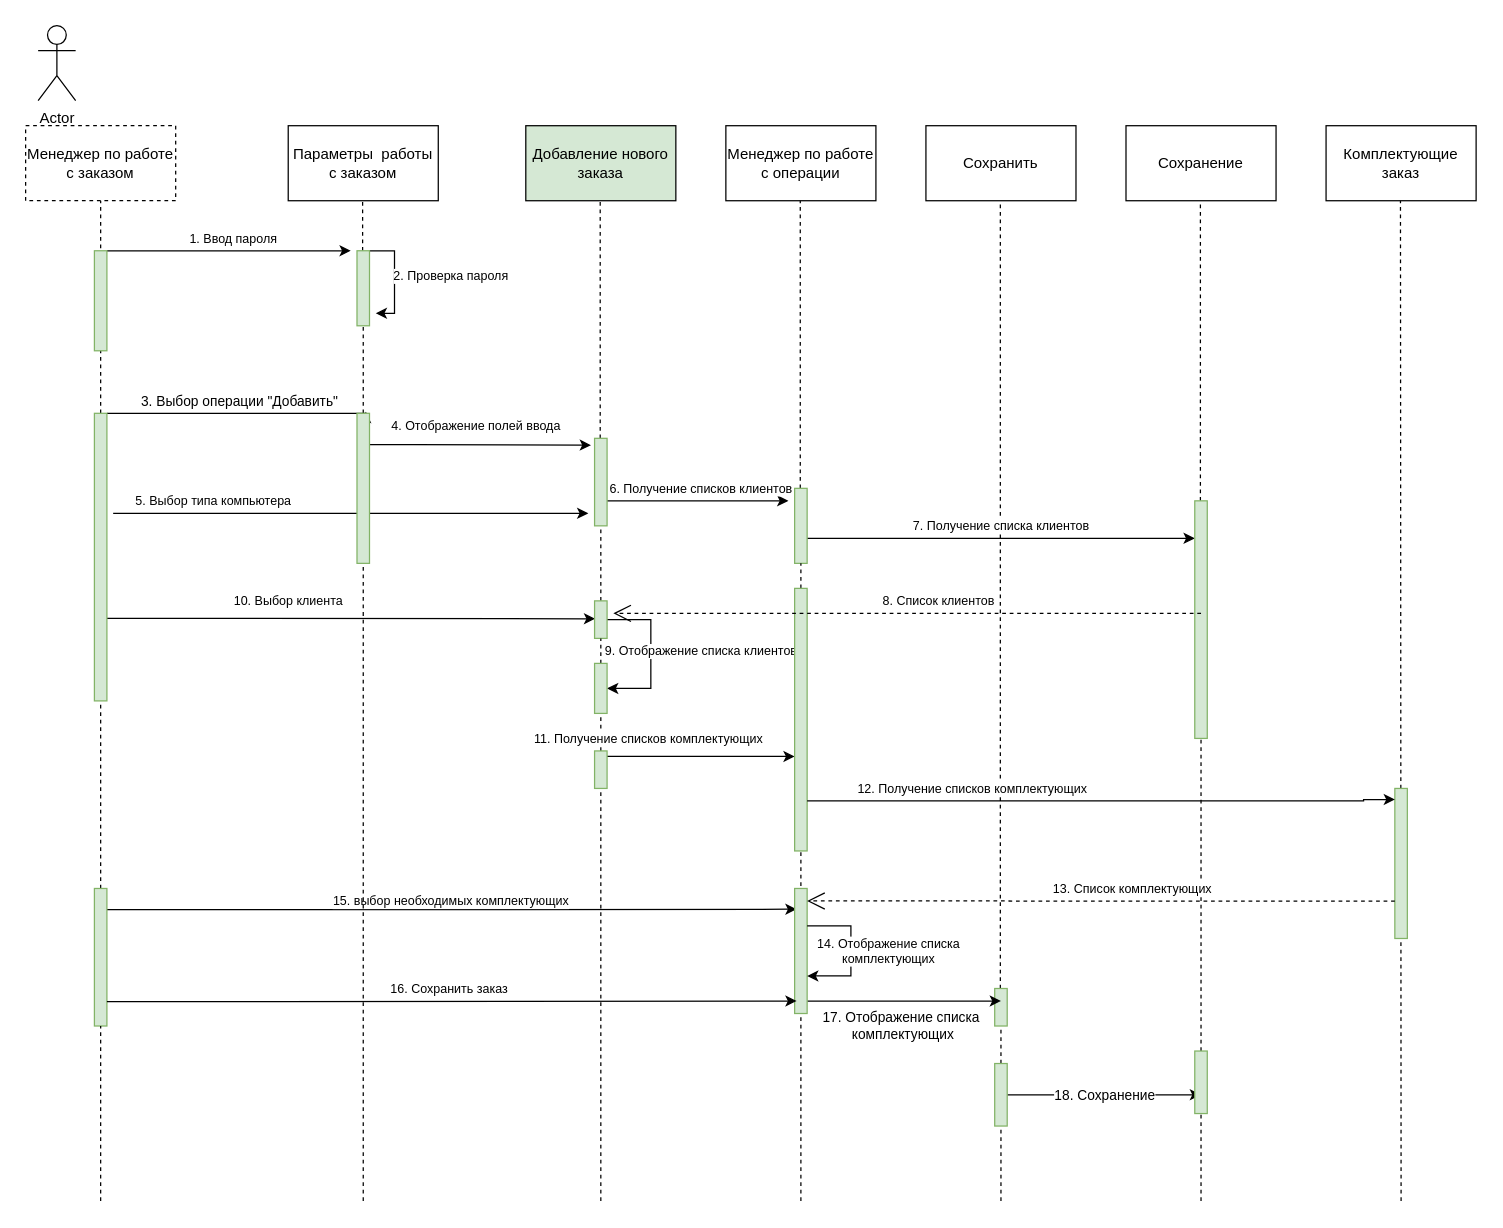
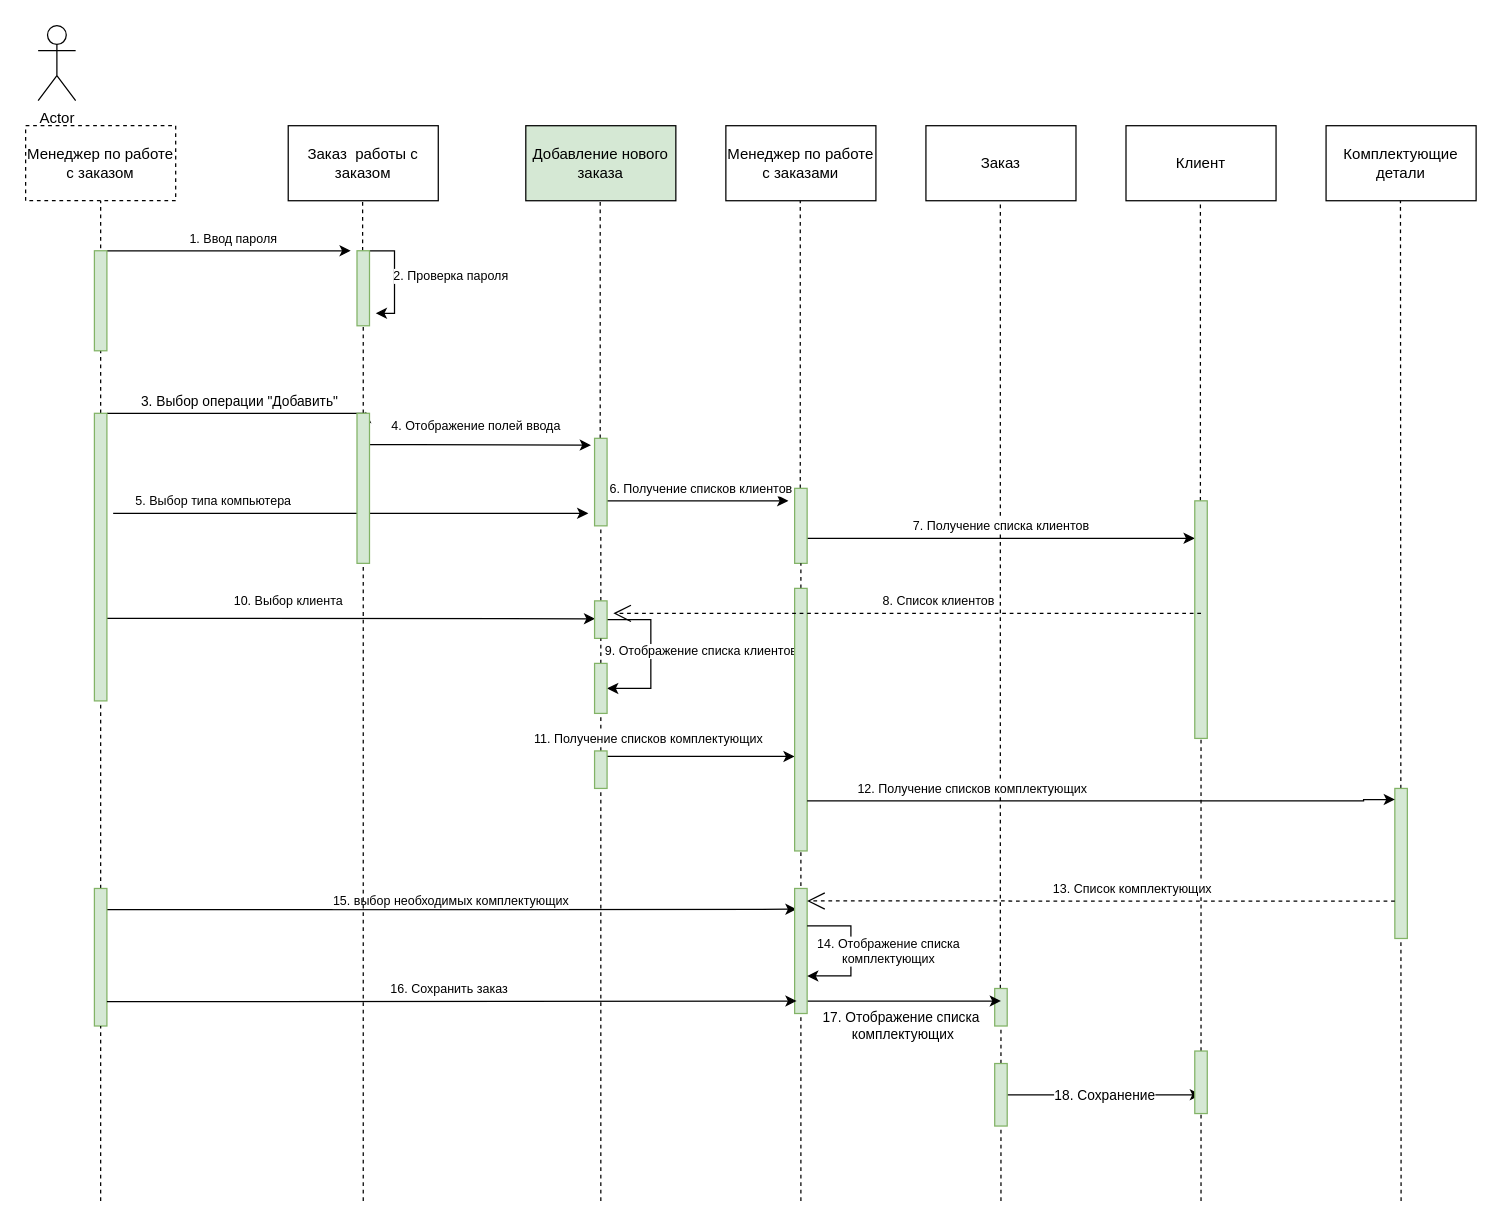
(363, 163) -> (363, 163)
(801, 163) -> (801, 163)
(1001, 163) -> (1001, 163)
(1201, 163) -> (1201, 163)
(1401, 163) -> (1401, 163)
